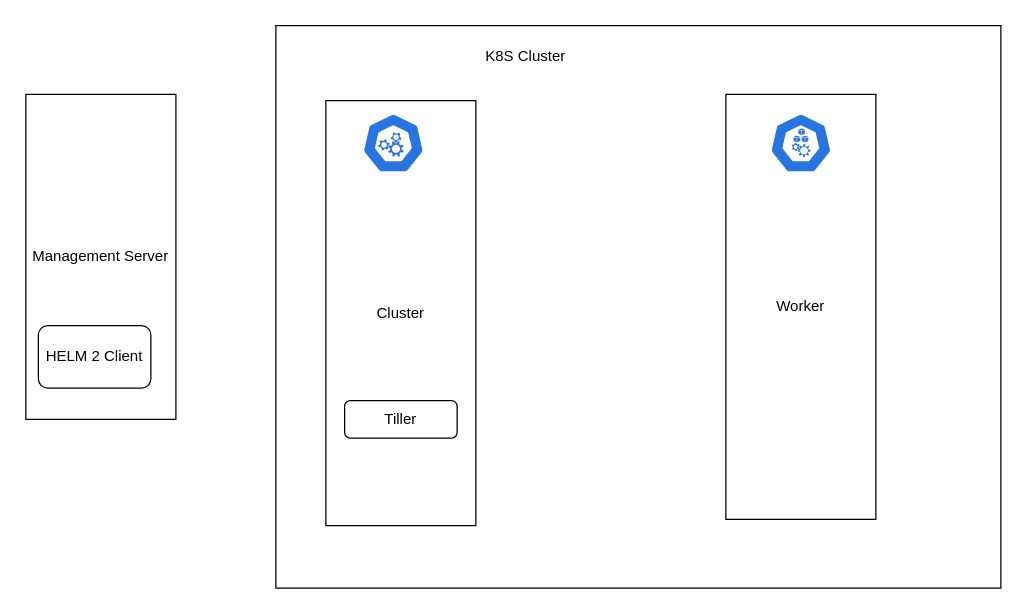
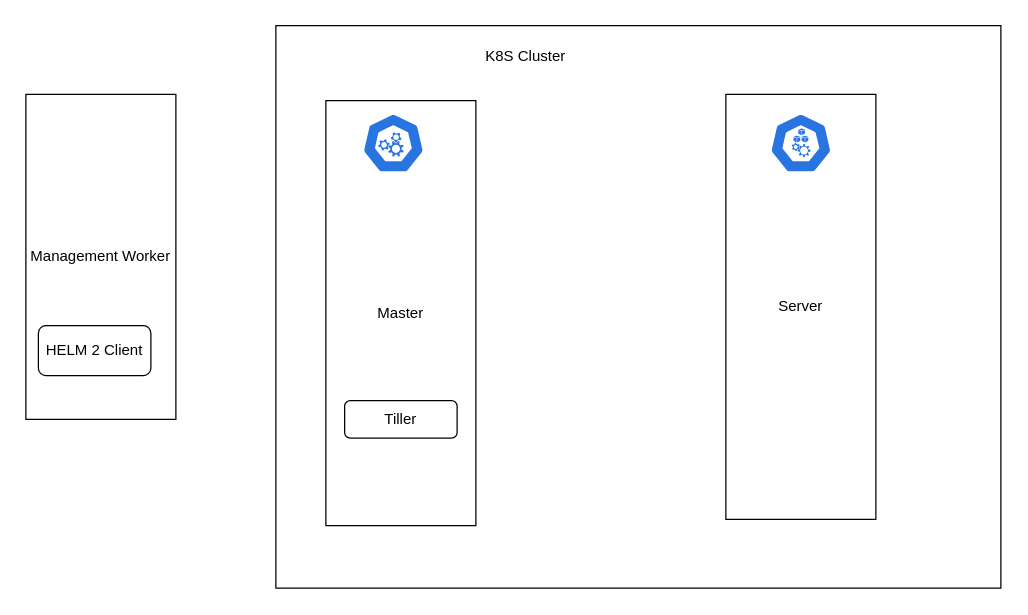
(101, 257) -> (101, 257)
(801, 307) -> (801, 307)
(401, 313) -> (401, 313)
(94, 357) -> (94, 351)
